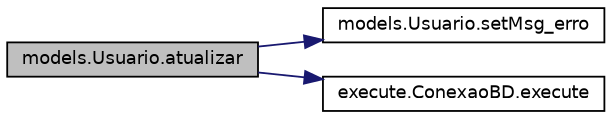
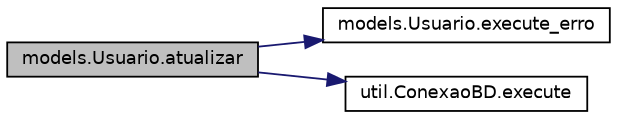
(464, 25) -> (466, 25)
(464, 94) -> (466, 94)
